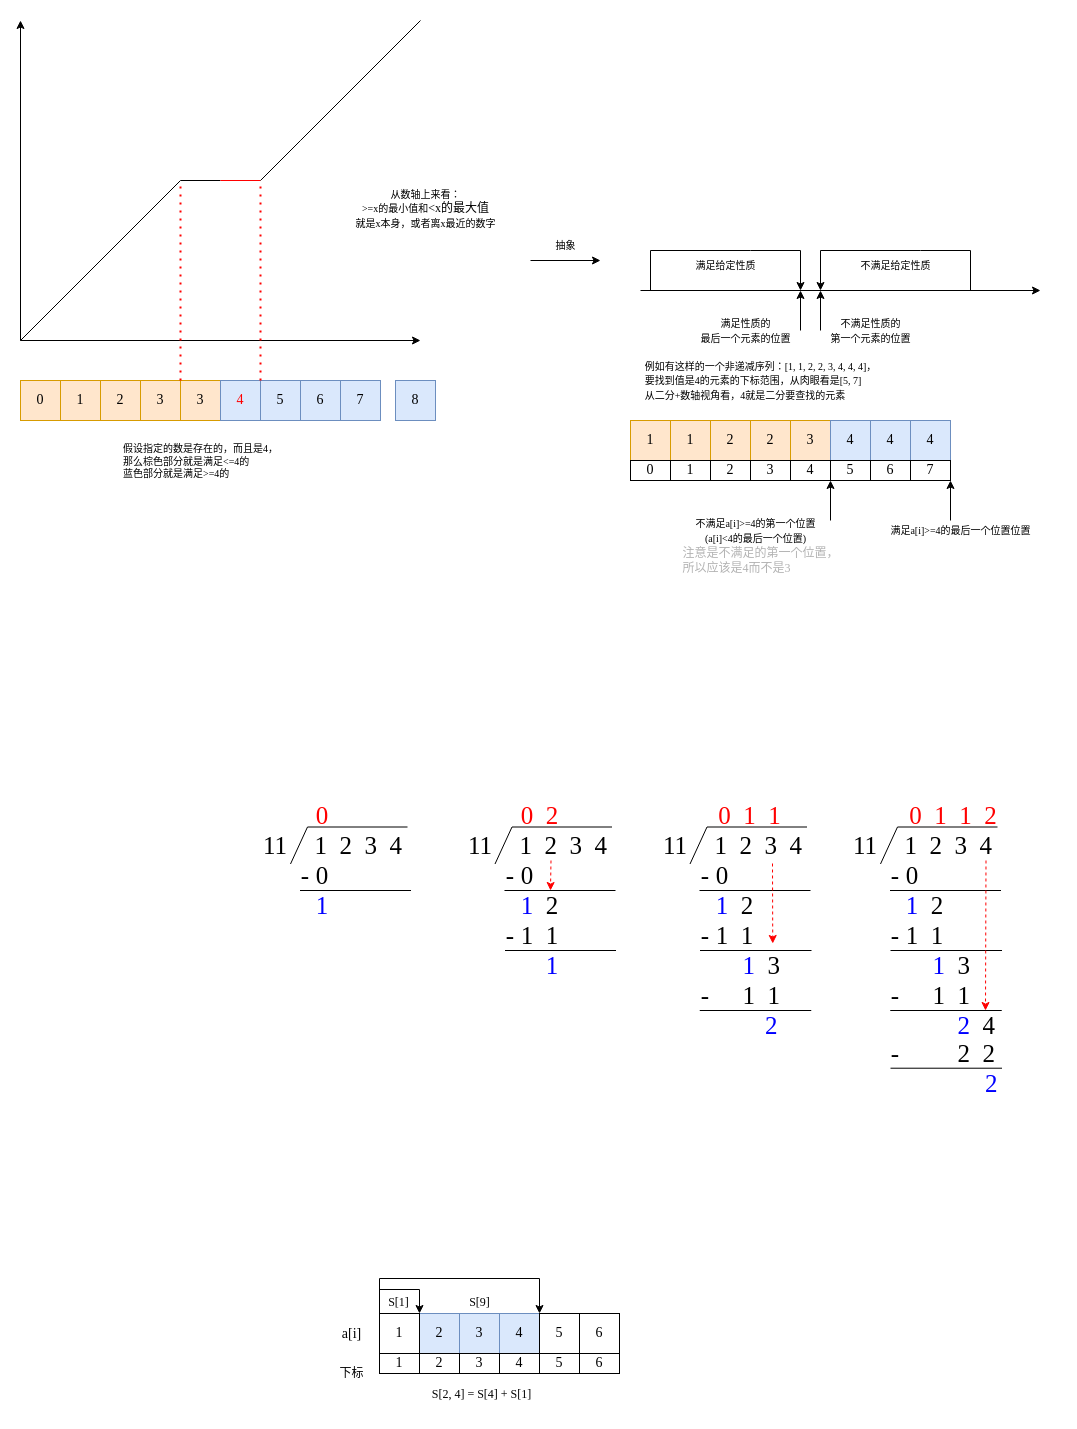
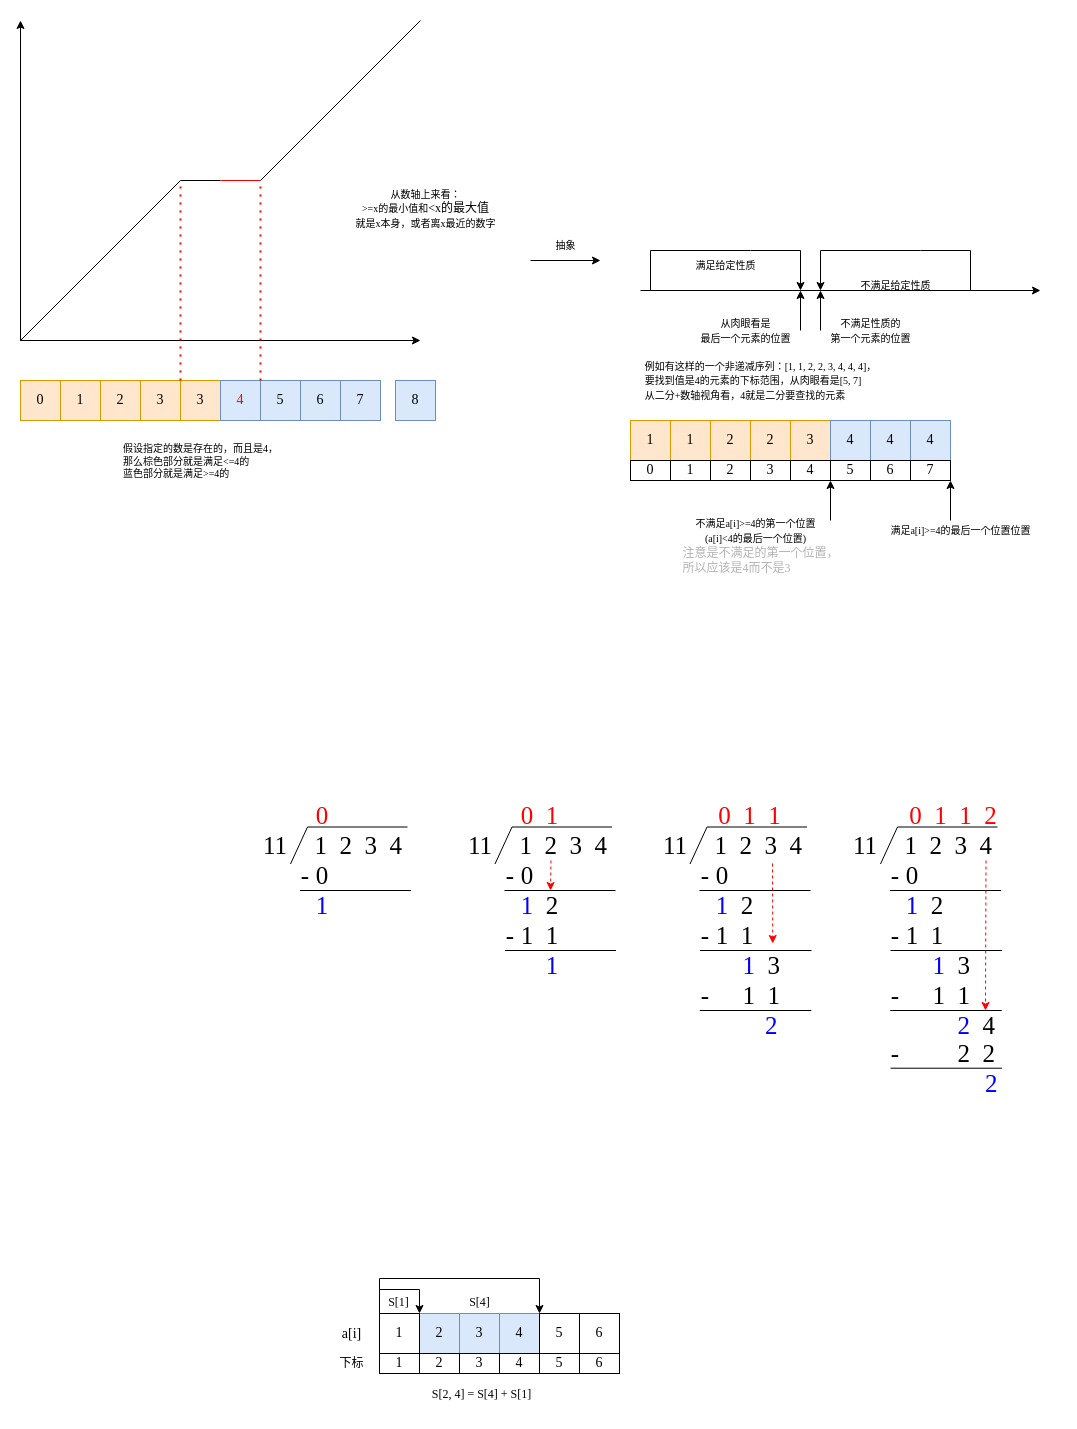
(896, 266) -> (896, 286)
(746, 331) -> (746, 331)
(531, 816) -> (531, 816)
(480, 1303) -> (480, 1303)
(352, 1374) -> (352, 1364)
